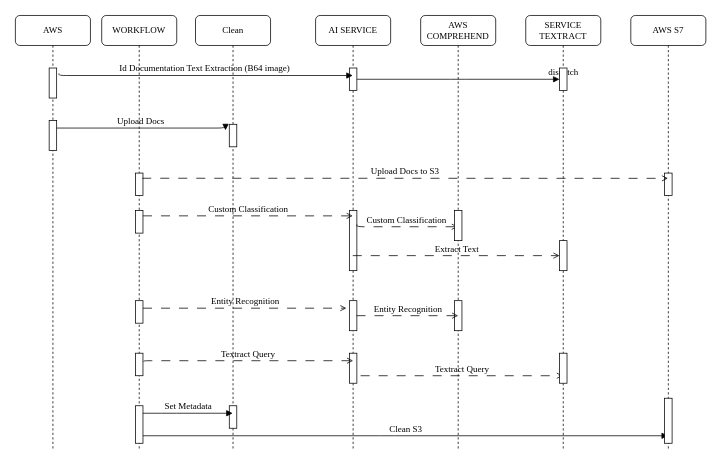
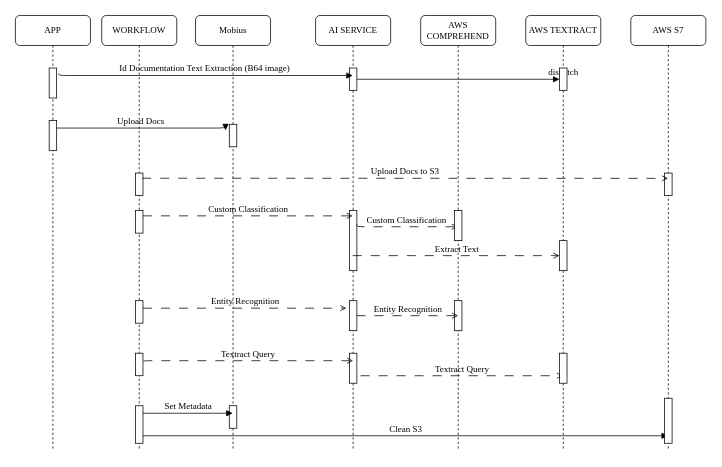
(53, 30) -> (53, 30)
(233, 30) -> (233, 30)
(563, 30) -> (563, 30)
